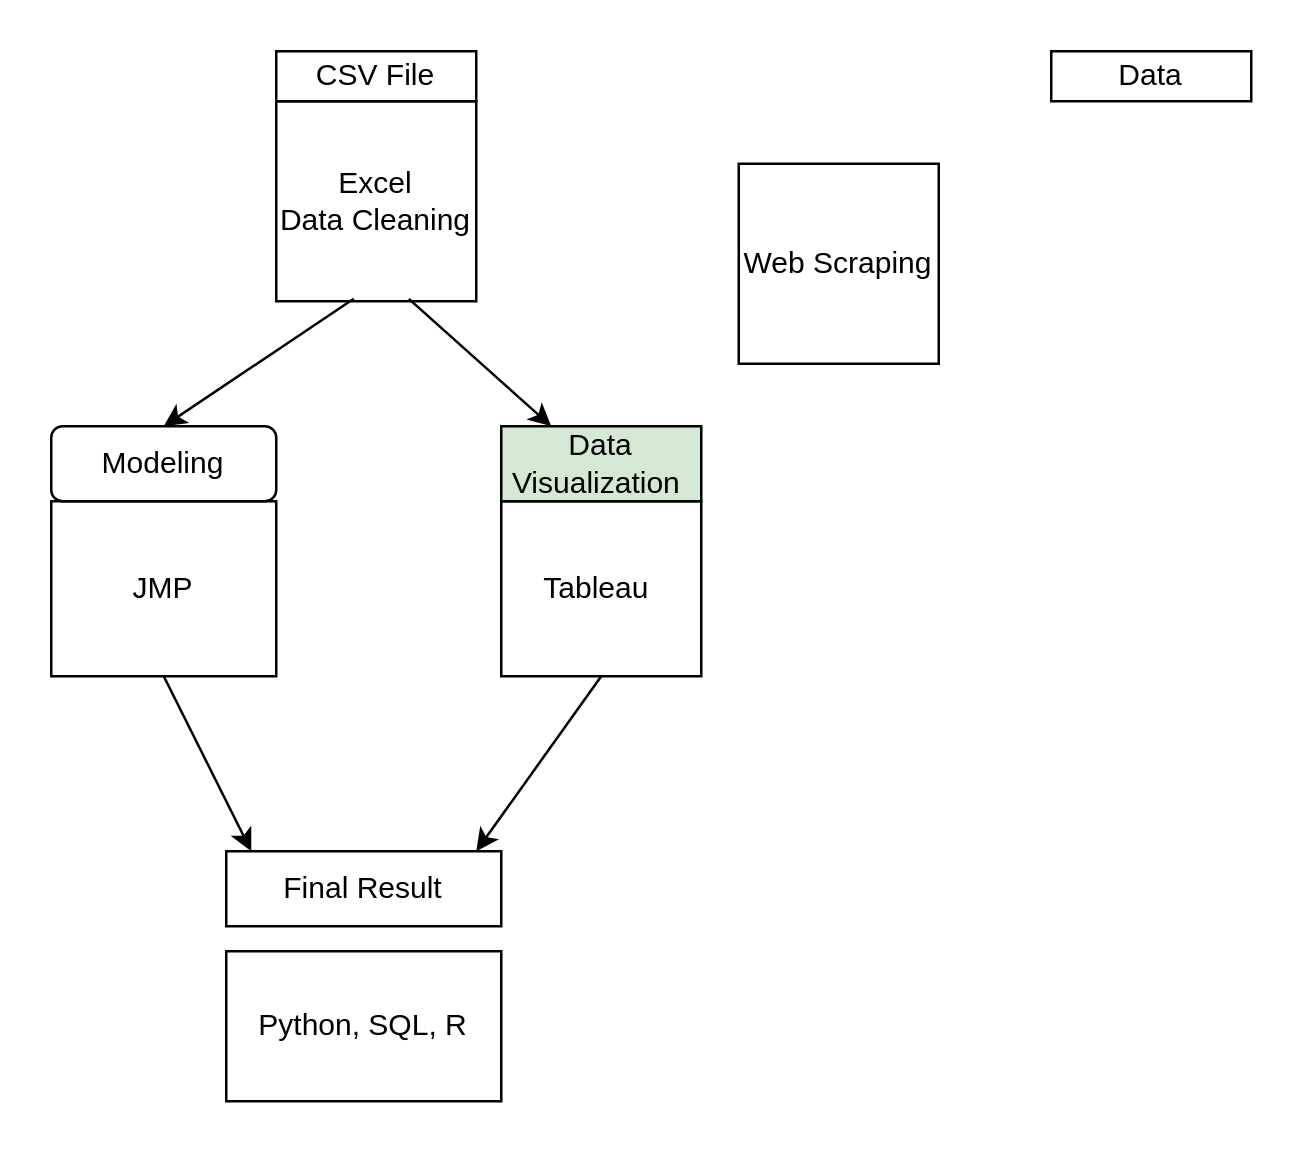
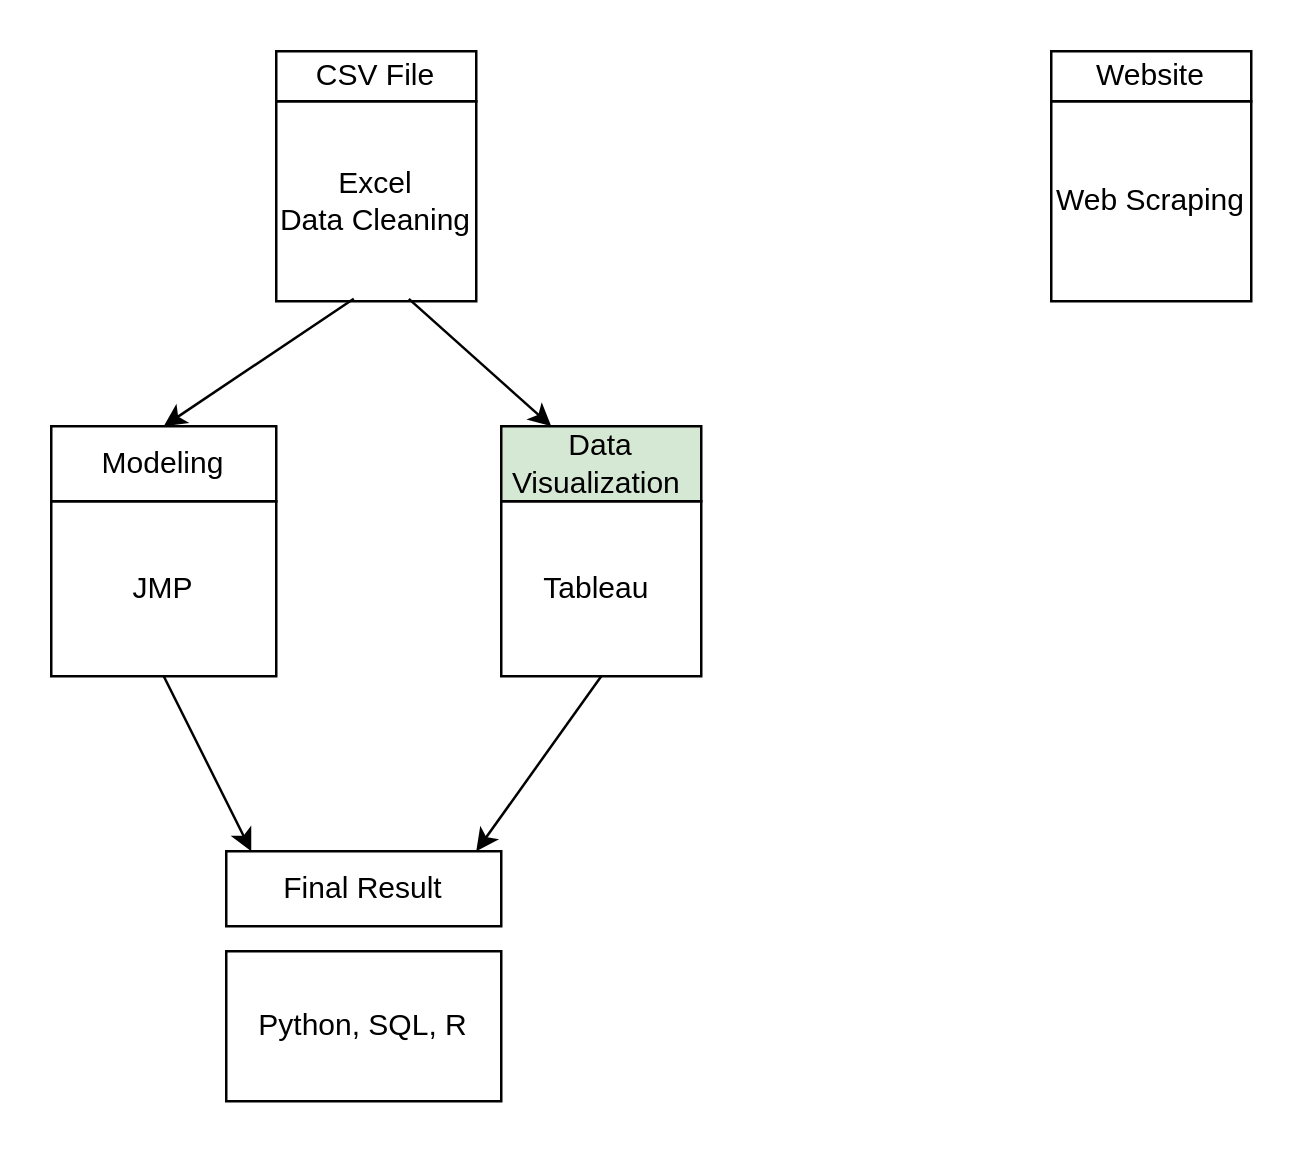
(1151, 76) -> (1151, 76)
(839, 264) -> (1151, 201)
(164, 464) -> (164, 464)
